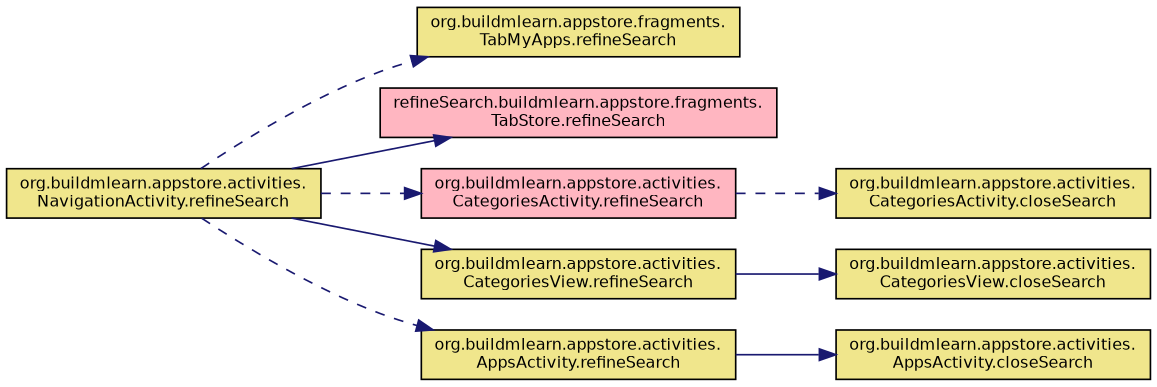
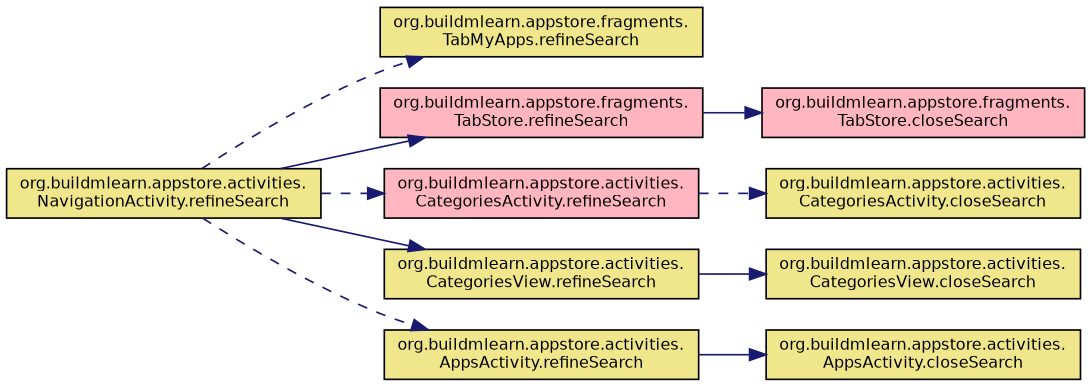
(579, 113) -> (541, 113)
none -> (923, 113)
